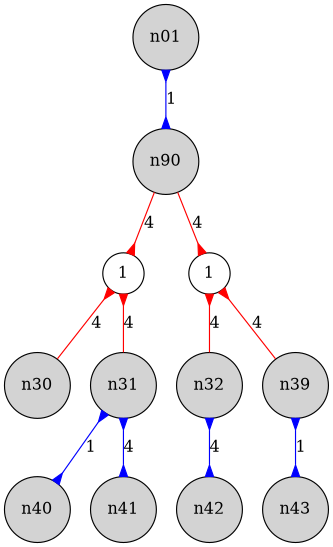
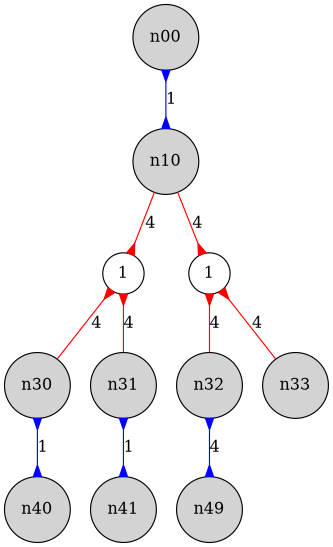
(166, 37) -> (166, 37)
(166, 162) -> (166, 162)
(296, 385) -> (296, 385)
(80, 448) -> (37, 447)
(129, 448) -> (129, 448)
(209, 510) -> (209, 510)
(296, 510) -> none
